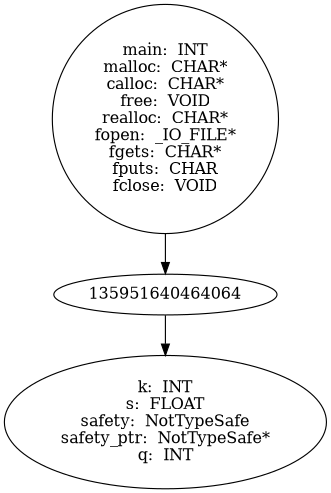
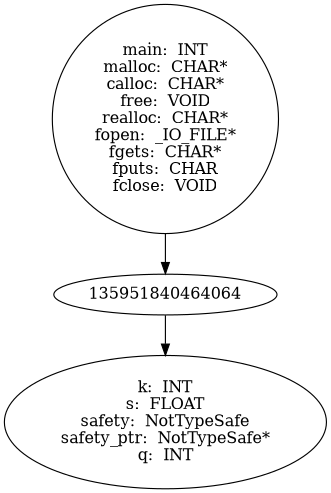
(165, 295) -> (165, 295)
